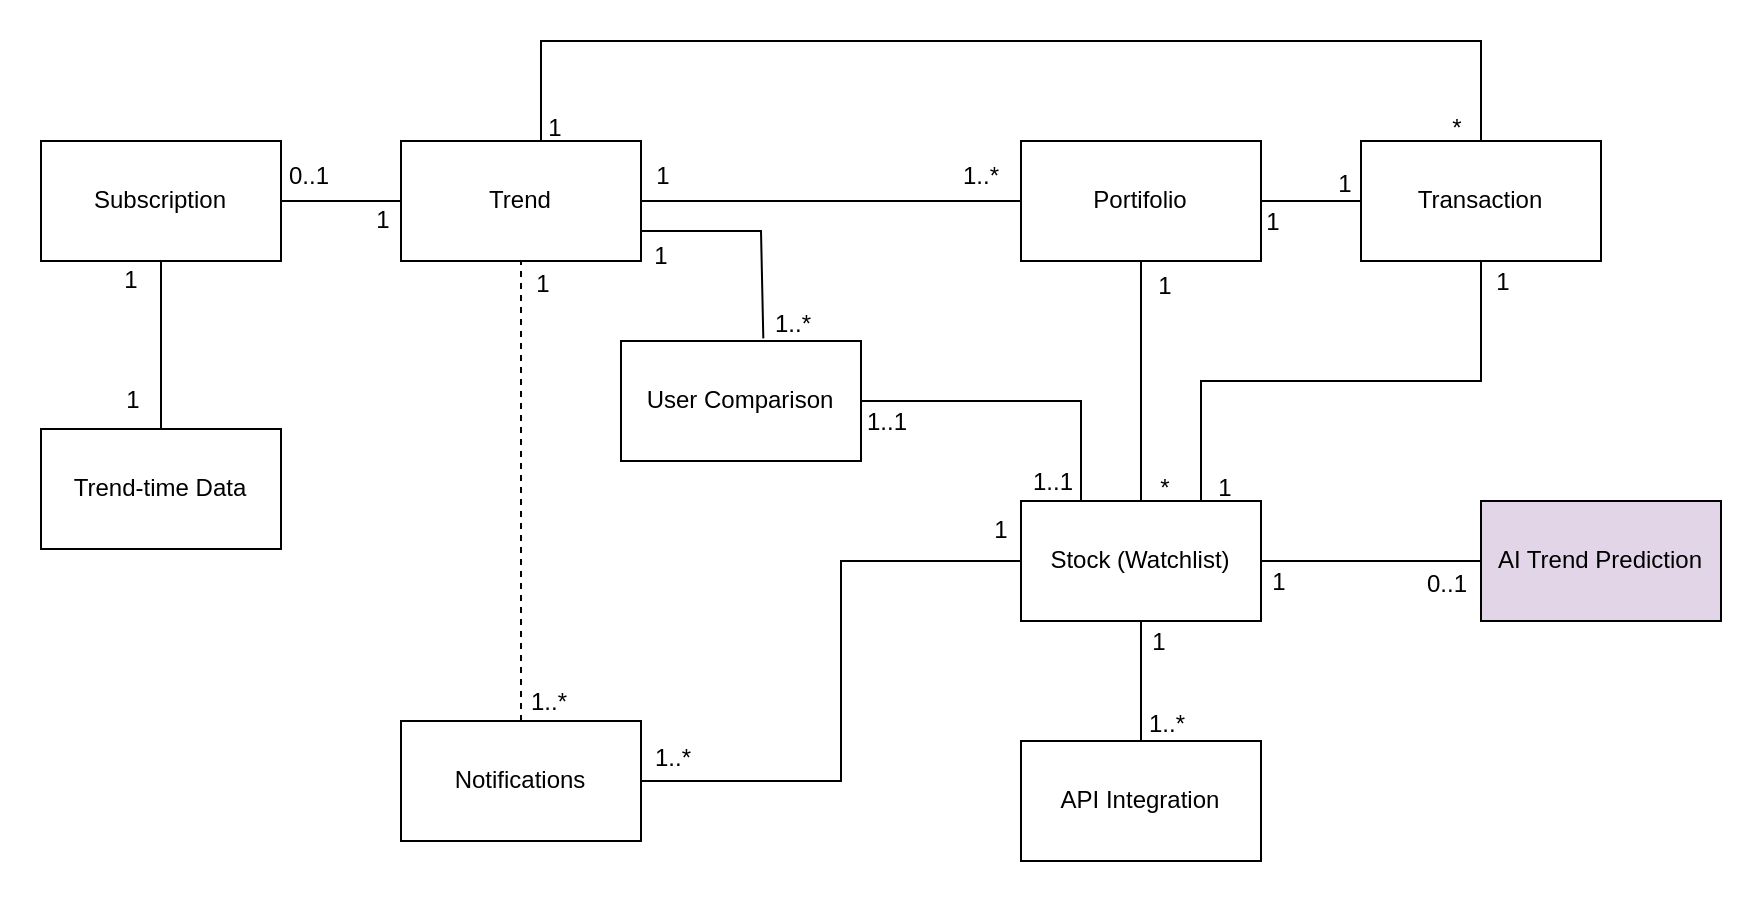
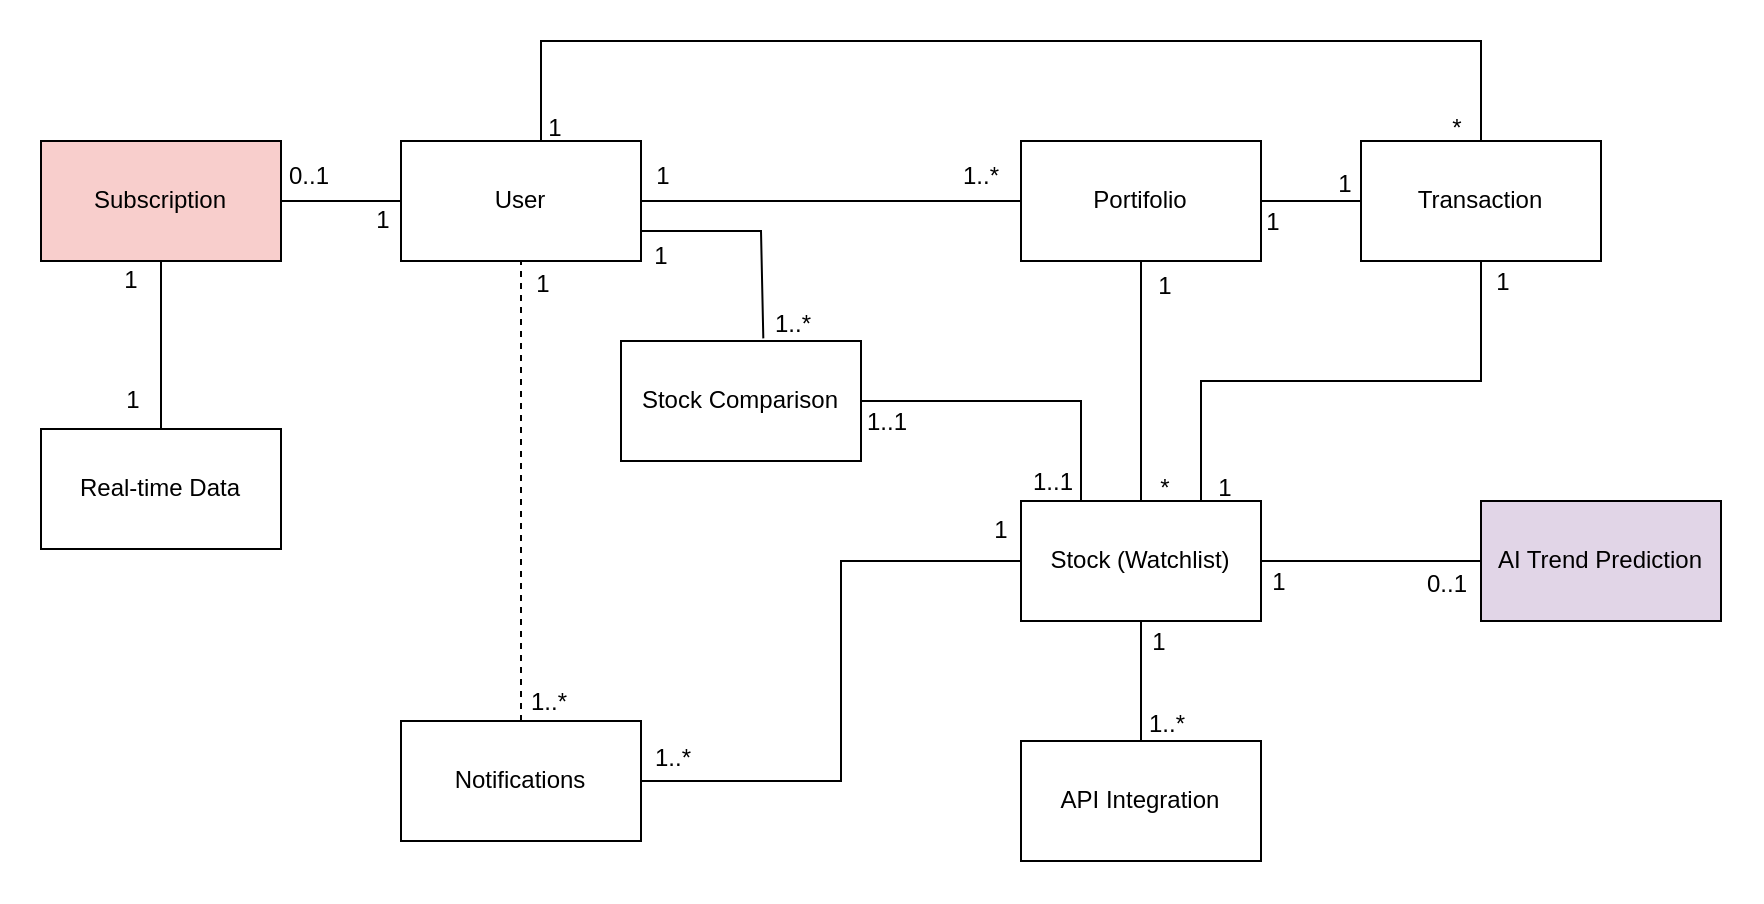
(161, 201) -> (161, 201)
(521, 201) -> (521, 201)
(741, 401) -> (741, 401)
(161, 489) -> (161, 489)
